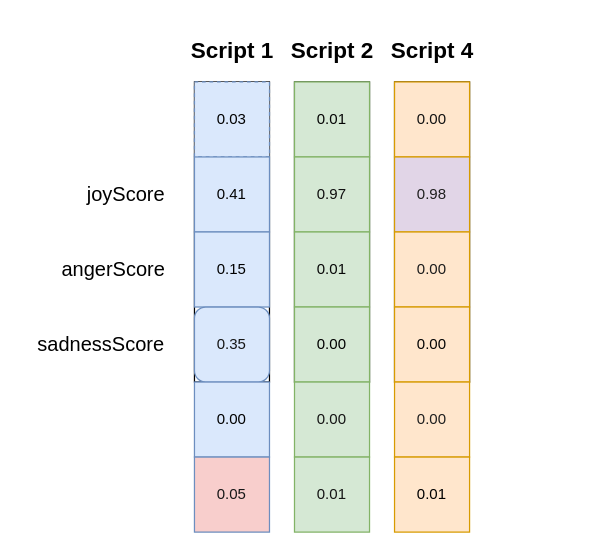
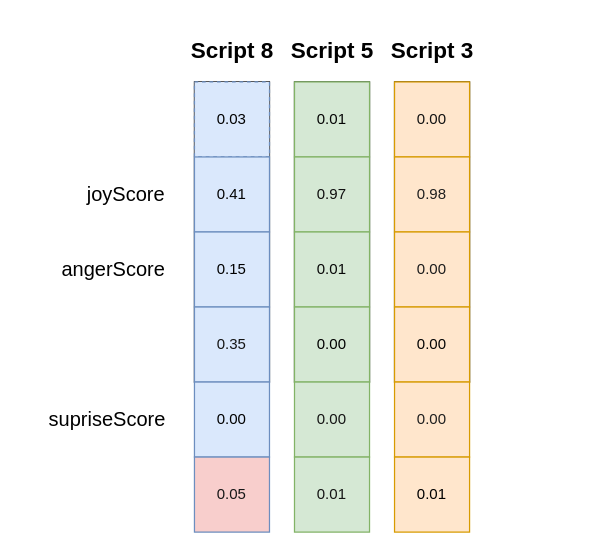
(233, 51) -> (233, 51)
(333, 51) -> (333, 51)
(433, 51) -> (433, 51)
(432, 194) -> (432, 194)
(101, 344) -> none
(232, 344) -> (232, 344)
none -> (107, 419)
